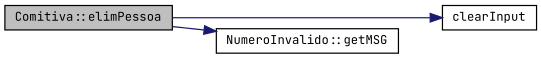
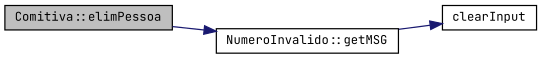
(301, 18) -> (415, 27)
